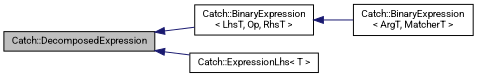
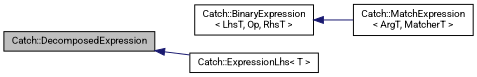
(413, 20) -> (413, 20)
(180, 29) -> none
